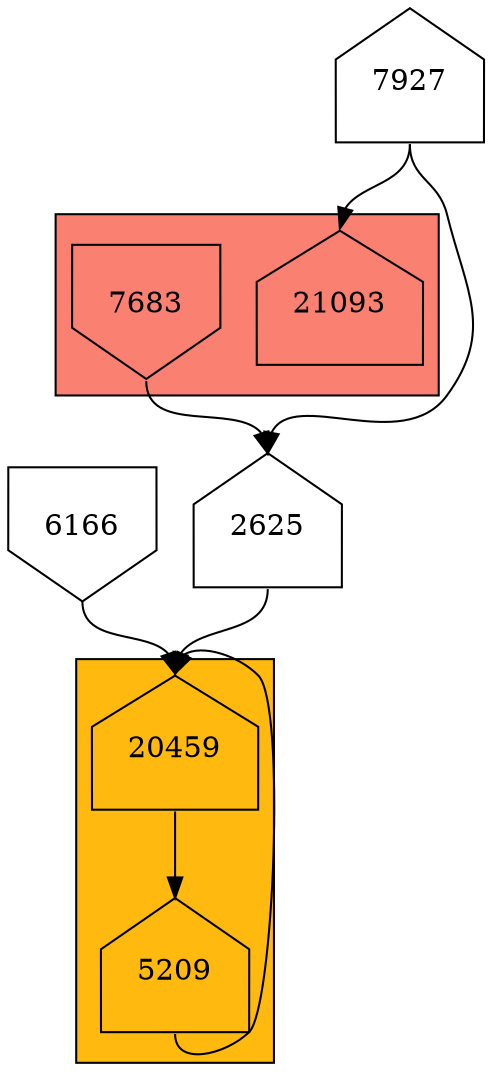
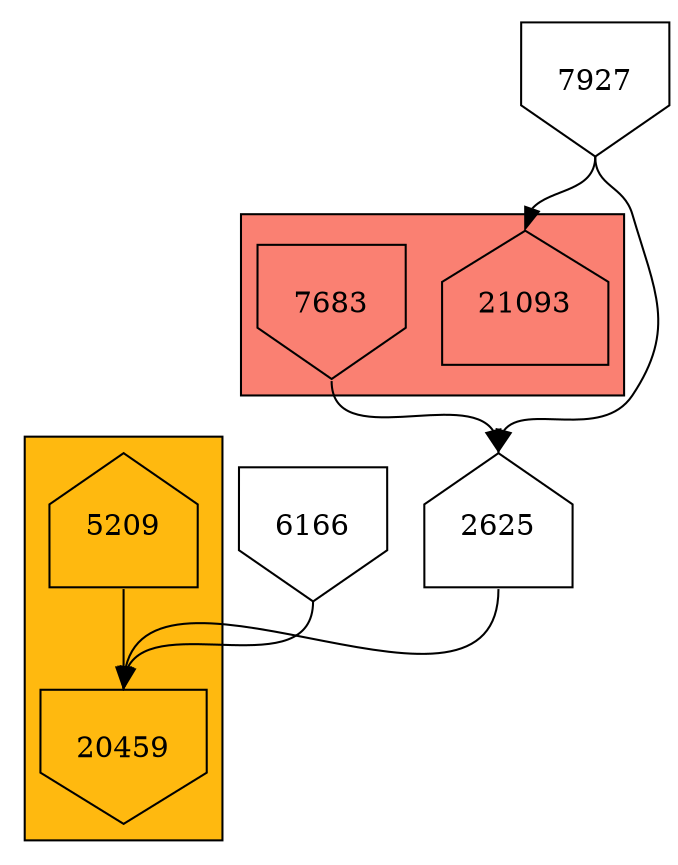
(410, 82) -> (595, 82)
(175, 750) -> (124, 750)
(175, 844) -> none
